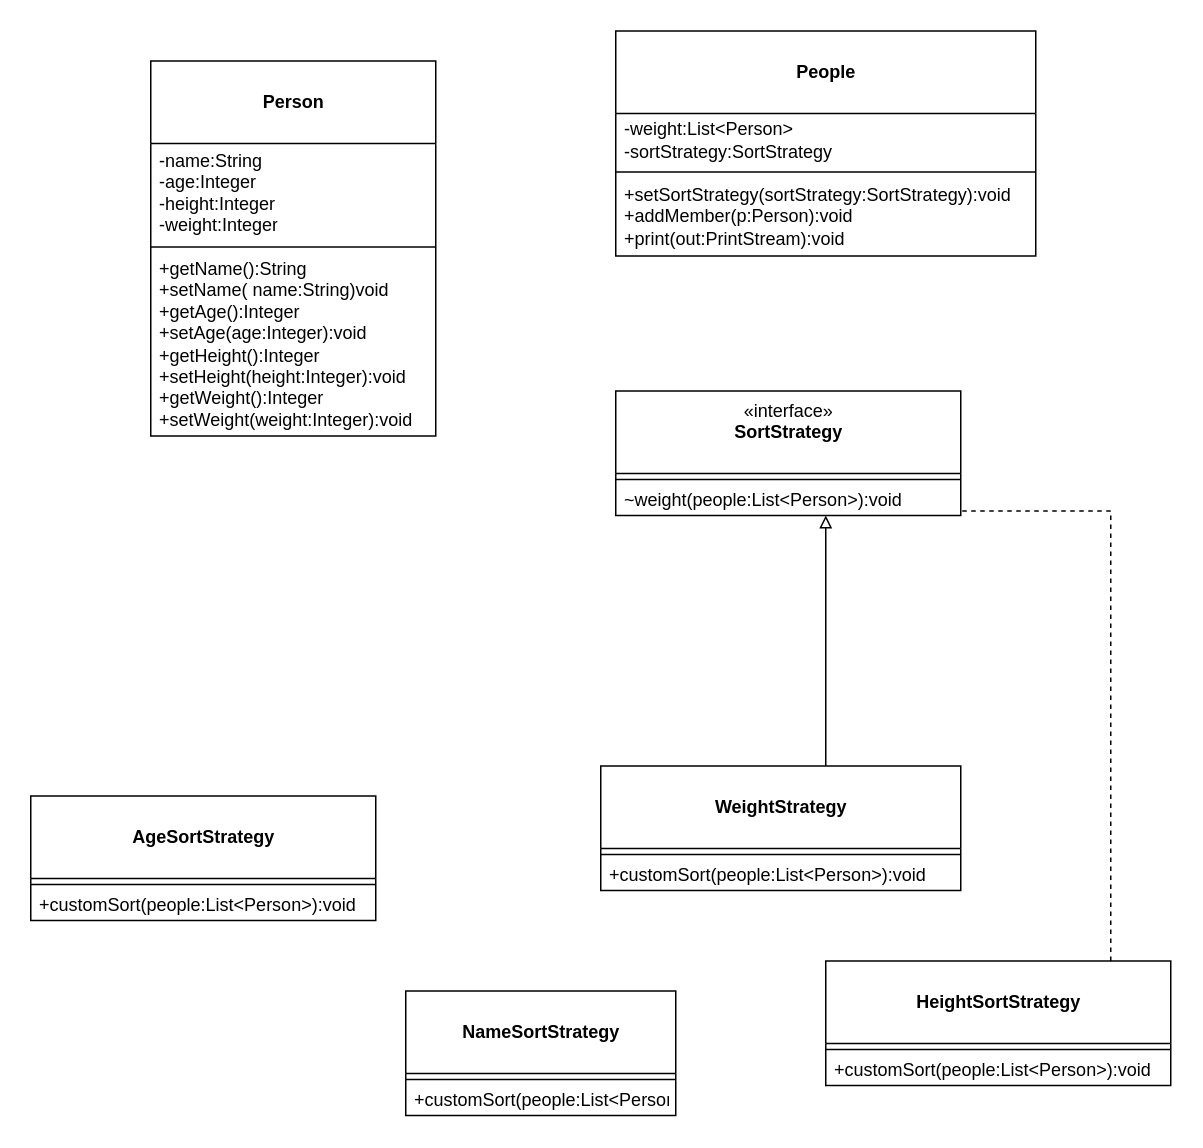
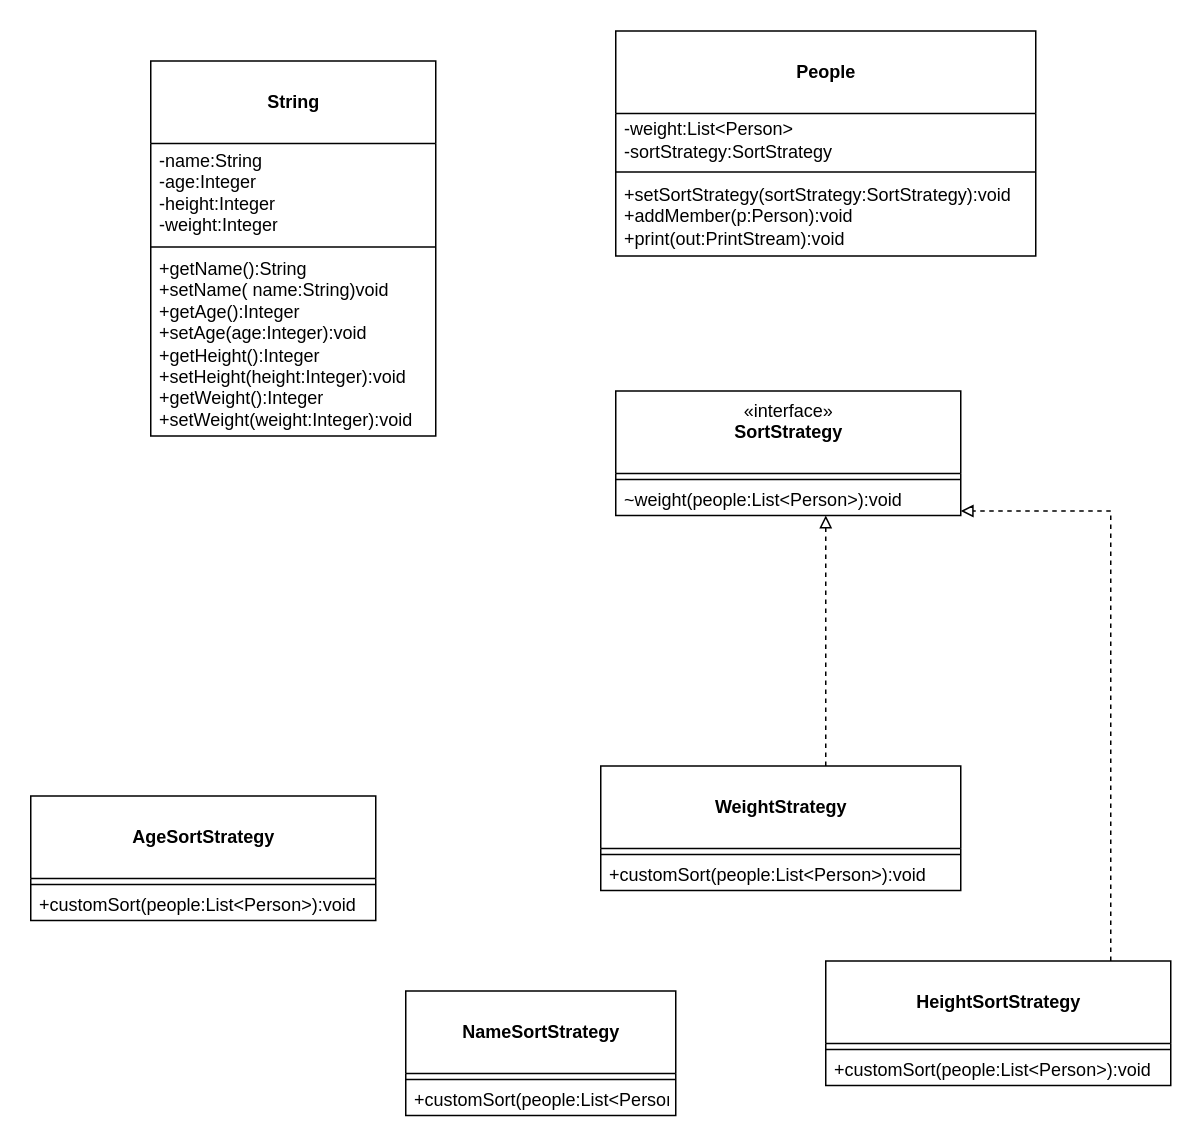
(294, 82) -> (294, 82)
(969, 511) -> (974, 511)
(826, 647) -> (826, 647)
